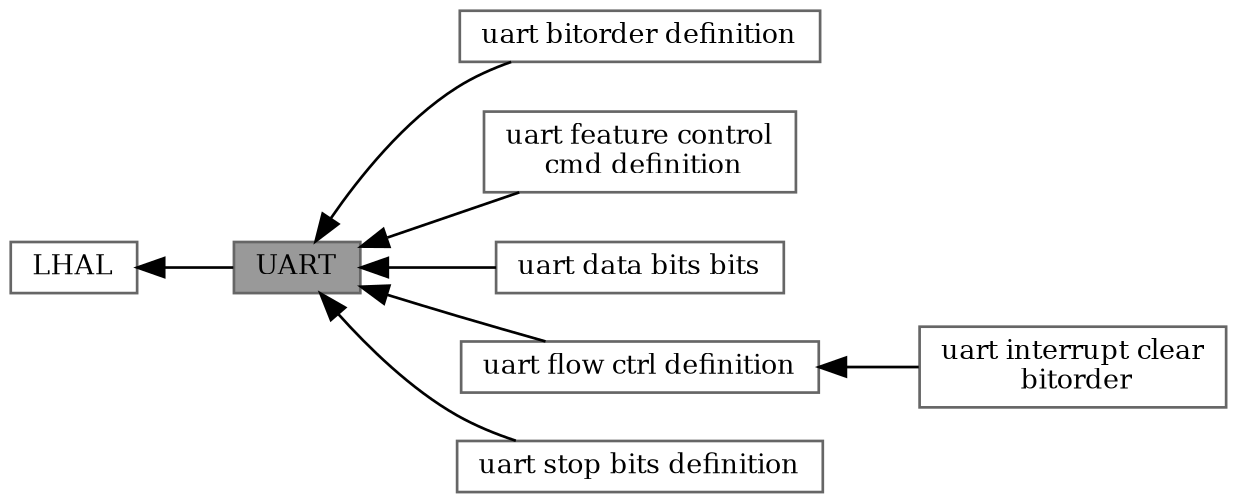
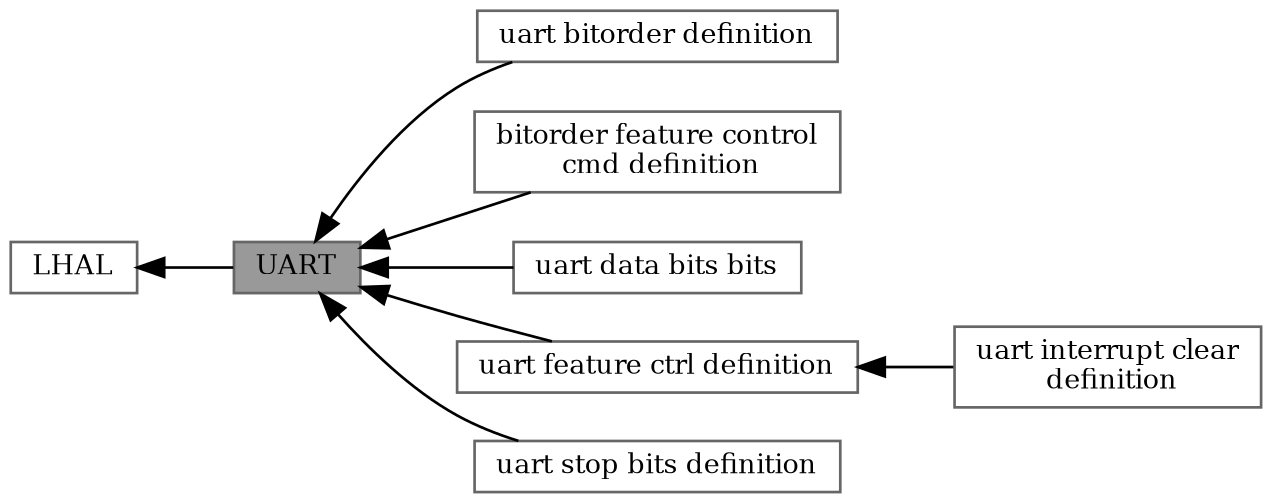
(640, 152) -> (657, 152)
(640, 367) -> (657, 367)
(1073, 367) -> (1108, 367)
